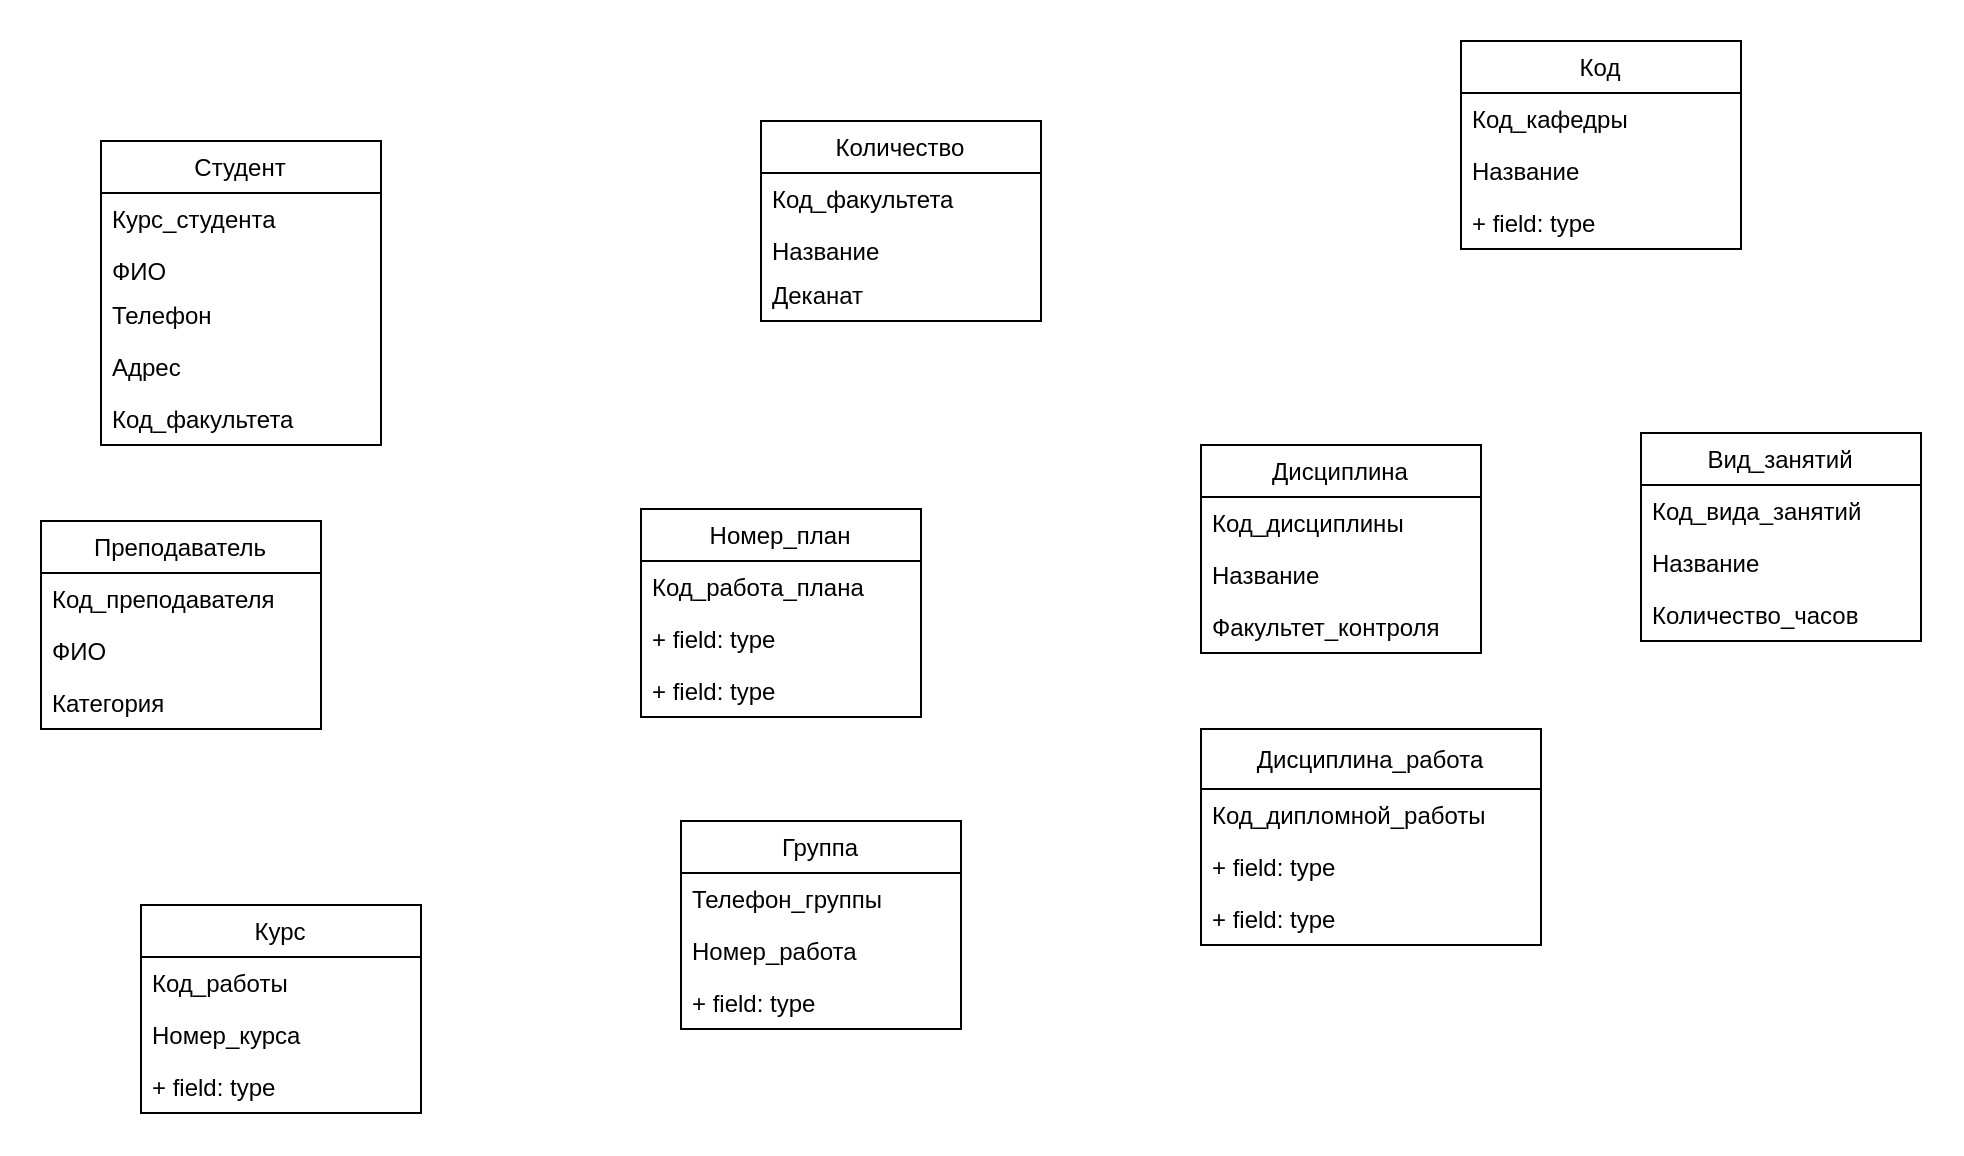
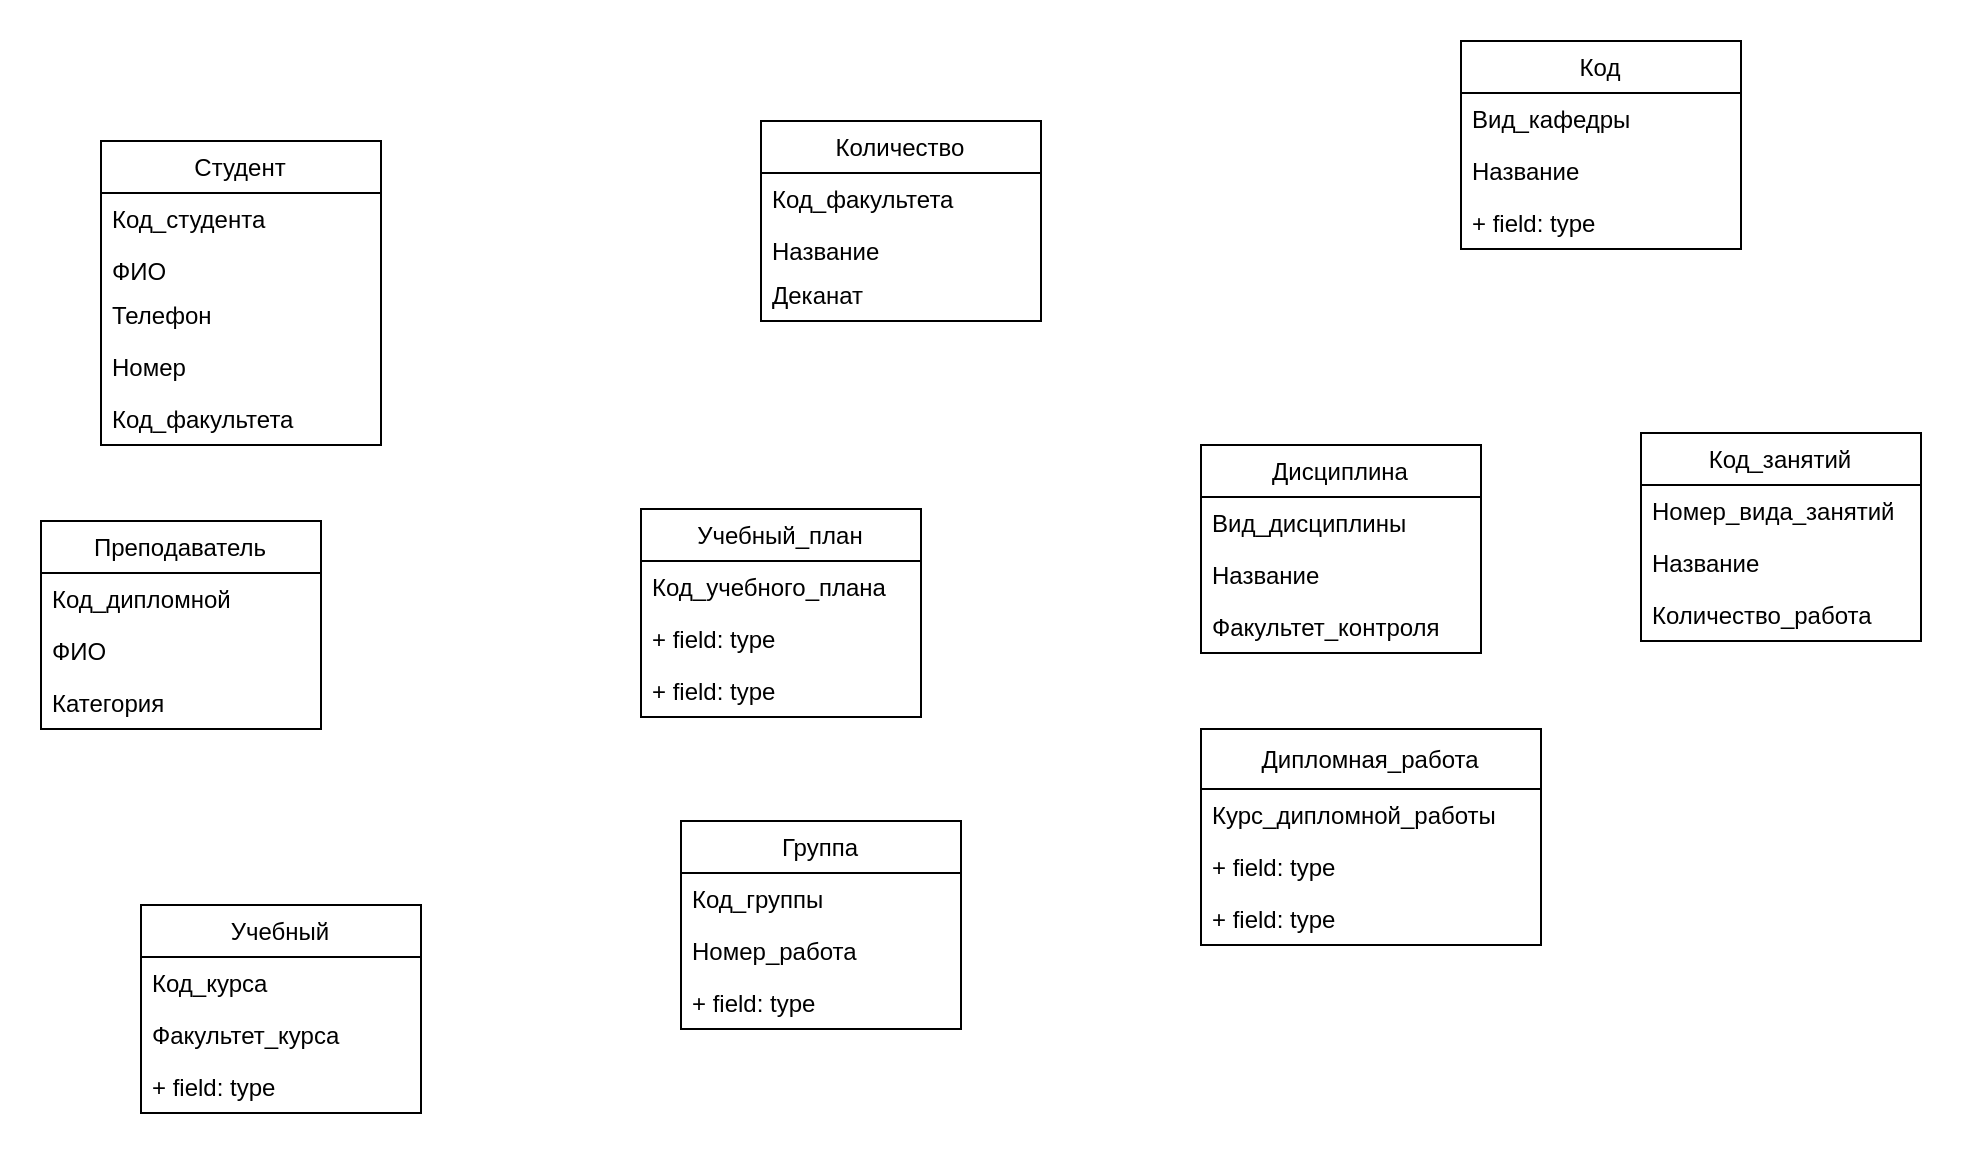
(1546, 120) -> (1546, 120)
(199, 220) -> (193, 220)
(146, 368) -> (146, 368)
(1780, 460) -> (1780, 460)
(1760, 512) -> (1773, 512)
(1306, 524) -> (1306, 524)
(780, 536) -> (780, 536)
(760, 588) -> (773, 588)
(166, 600) -> (139, 600)
(1760, 616) -> (1766, 616)
(1370, 760) -> (1370, 760)
(1346, 816) -> (1353, 816)
(786, 900) -> (759, 900)
(280, 932) -> (280, 932)
(219, 984) -> (212, 984)
(226, 1036) -> (253, 1036)
